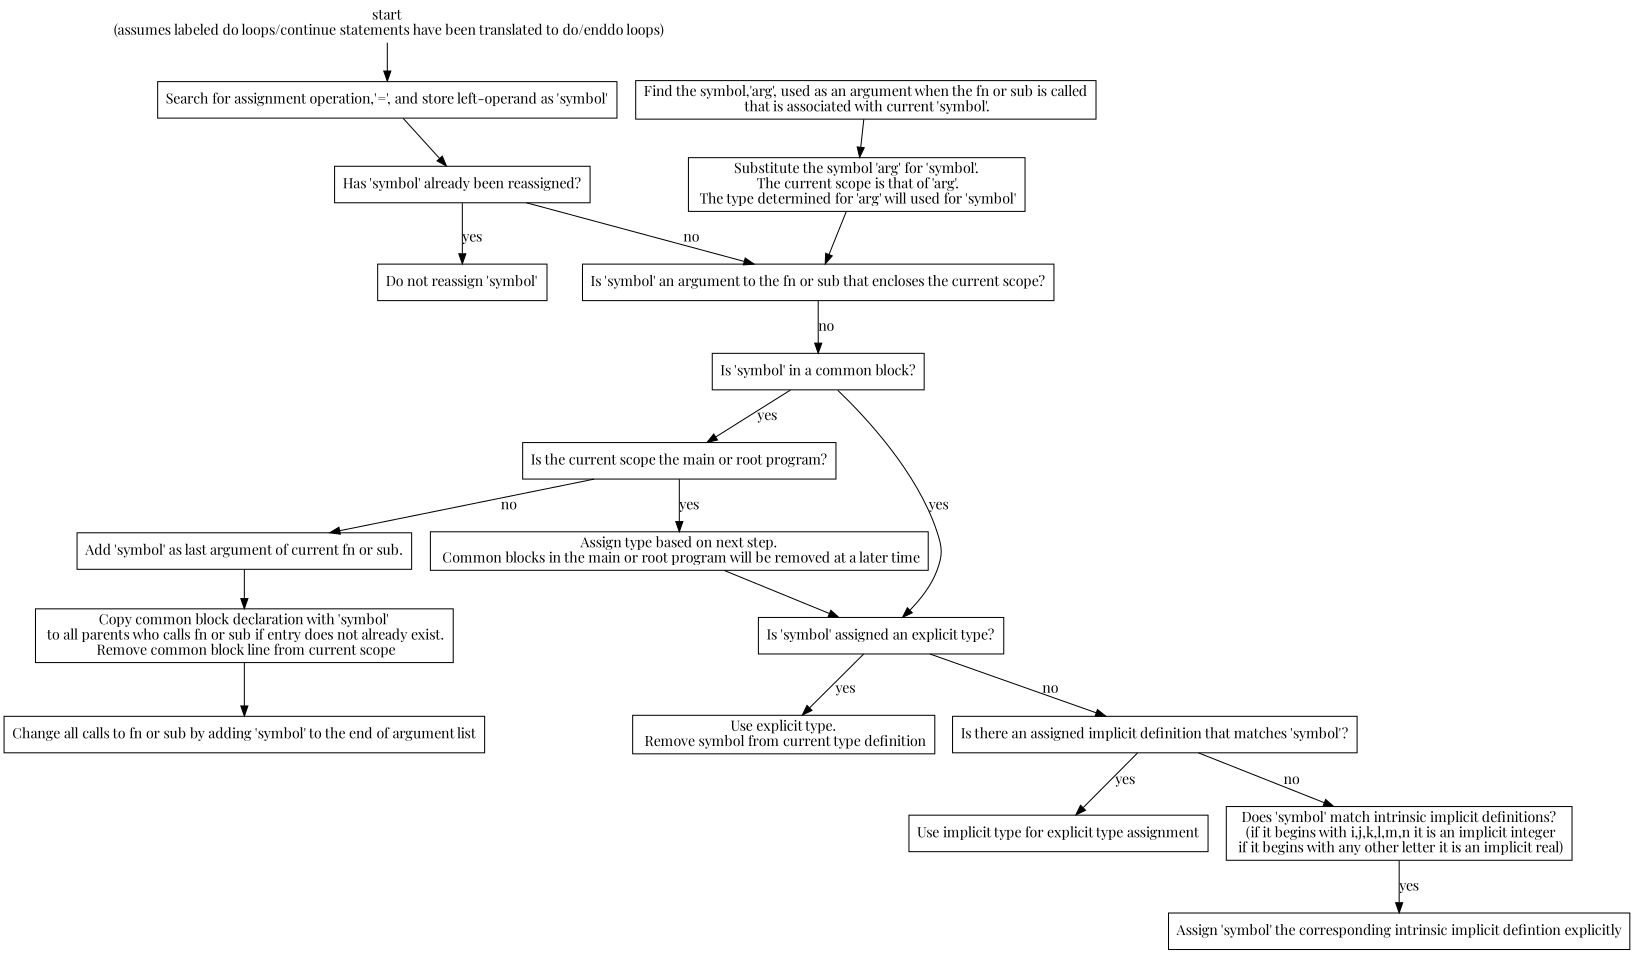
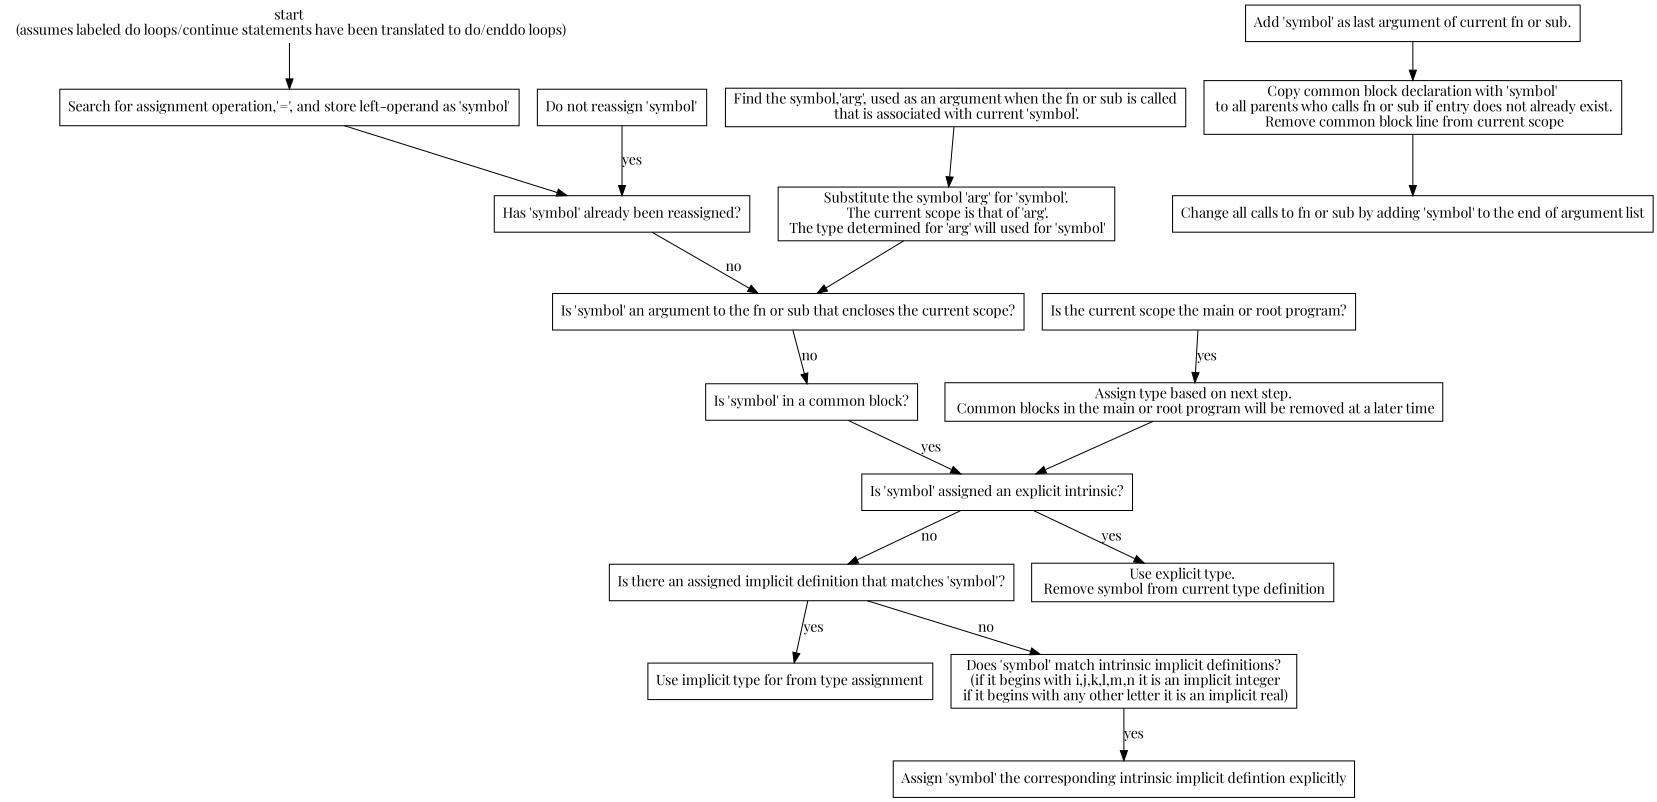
(462, 228) -> (622, 156)
(753, 414) -> none
(467, 505) -> none
(881, 636) -> (997, 492)
(1058, 833) -> (790, 681)
